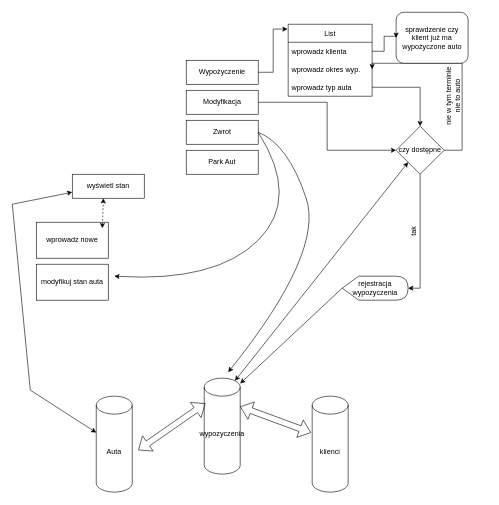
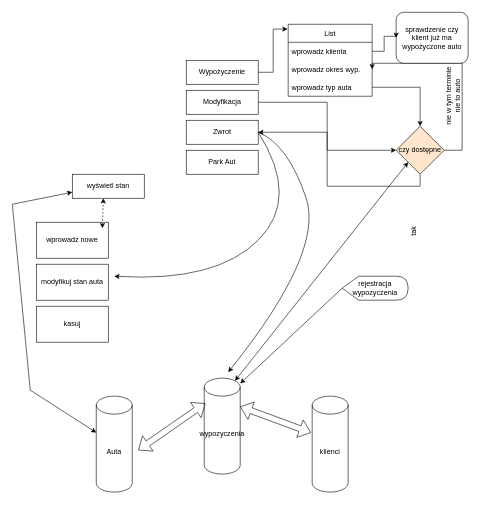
(420, 150) -> (420, 150)
(413, 288) -> (263, 132)
none -> (72, 324)
